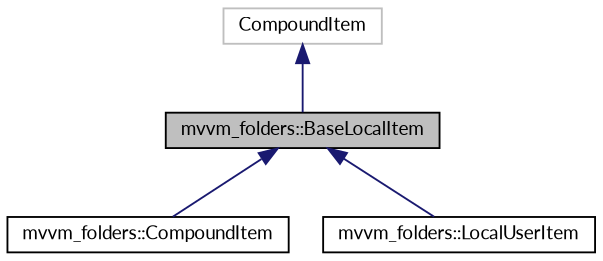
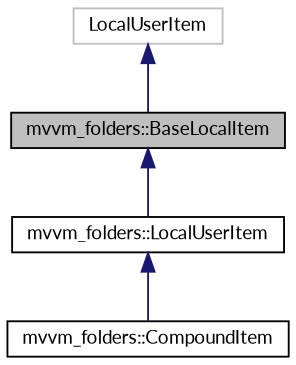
(303, 26) -> (148, 26)
(217, 188) -> (148, 297)
